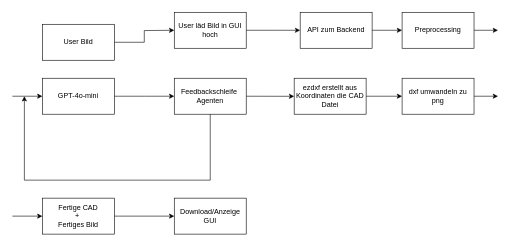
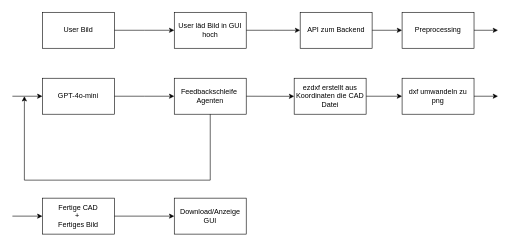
(78, 42) -> (78, 30)
